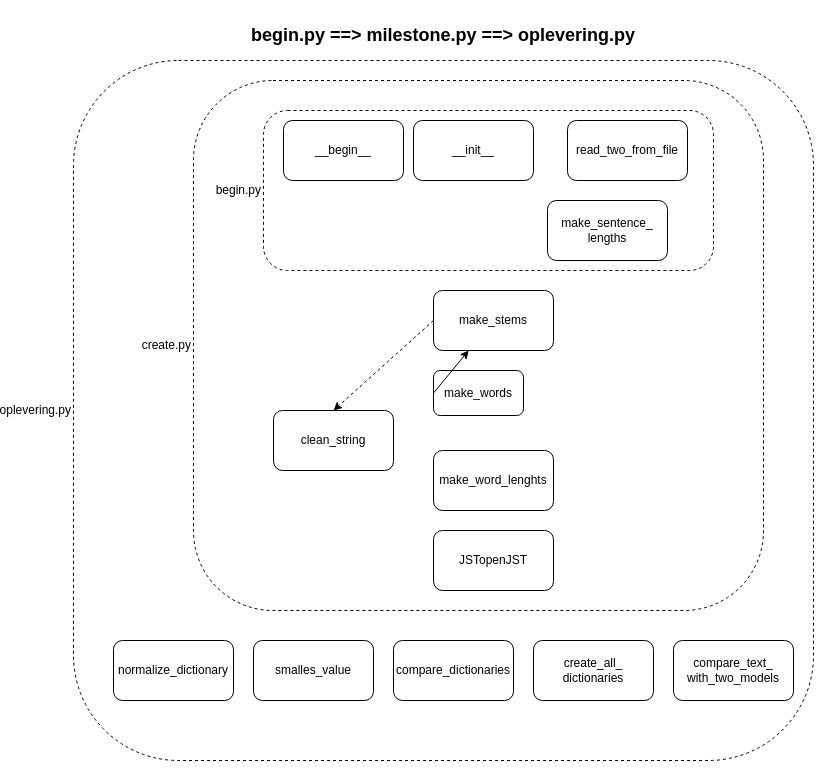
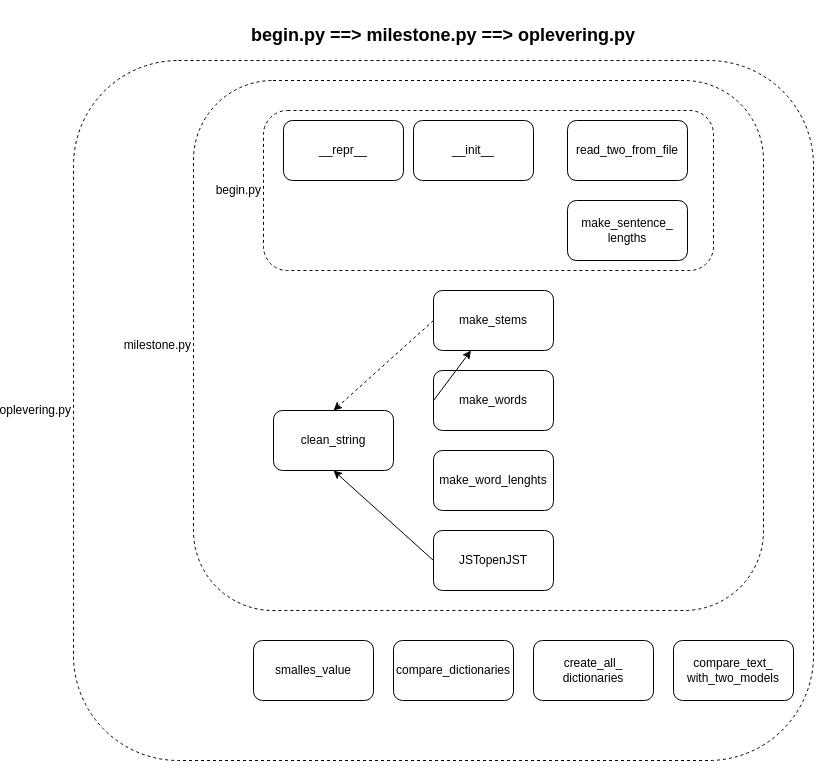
(344, 151) -> (344, 151)
(608, 231) -> (628, 231)
(163, 346) -> (156, 346)
(479, 393) -> (494, 401)
none -> (386, 518)
(174, 671) -> none
